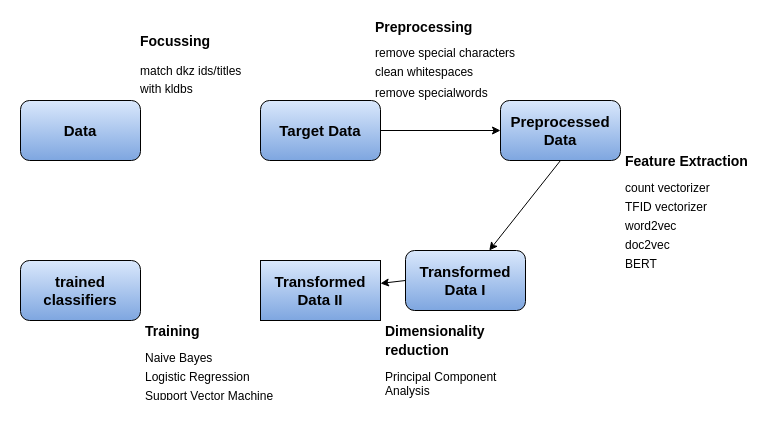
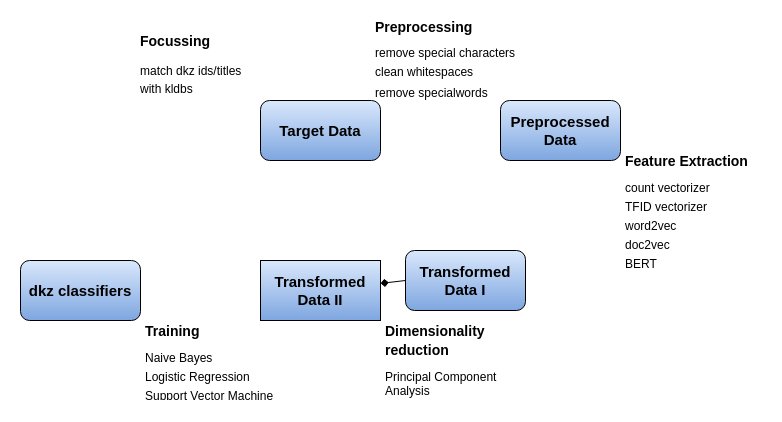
(81, 131) -> none
(437, 131) -> none
(527, 203) -> none
(389, 282) -> (389, 282)
(81, 291) -> (81, 291)
